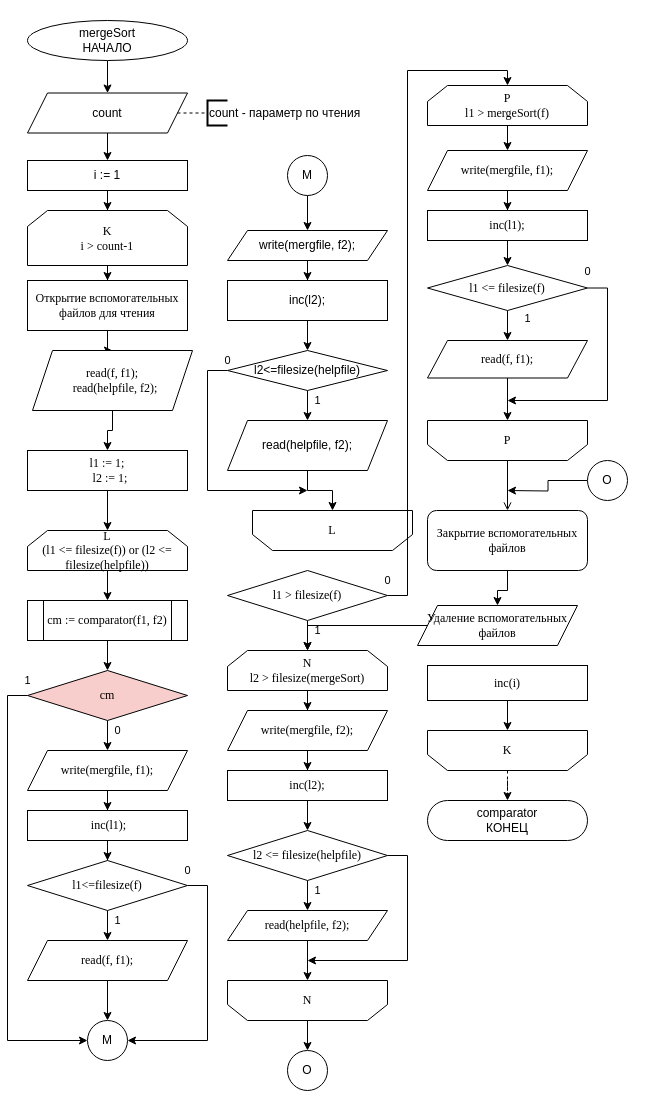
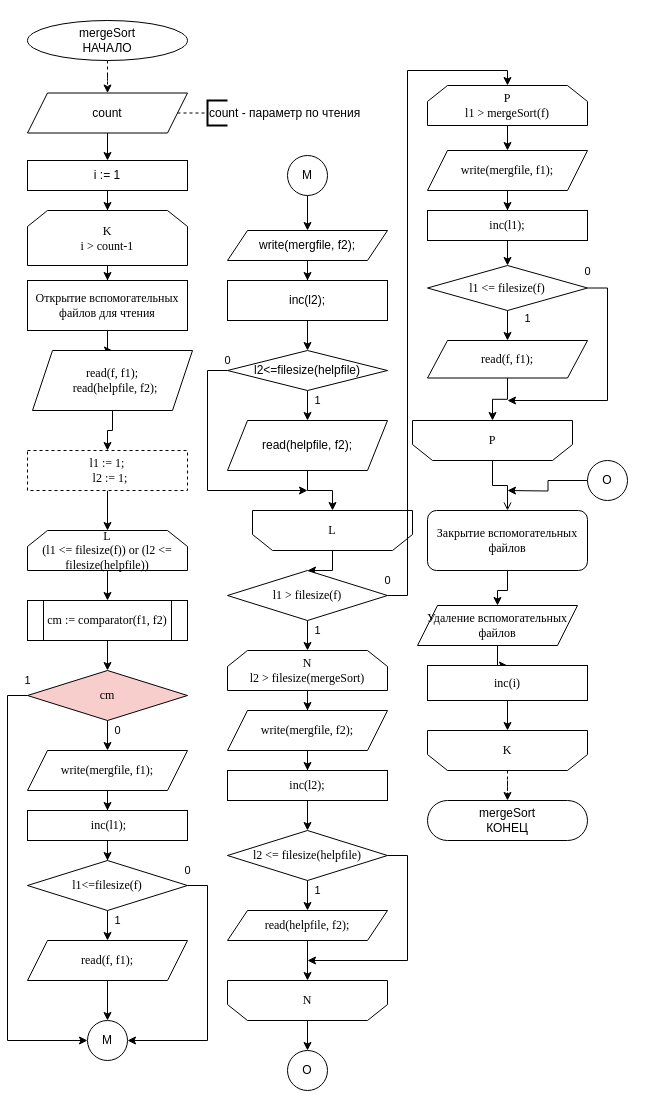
(108, 81) -> (108, 81)
(508, 441) -> (493, 441)
(108, 471) -> (108, 471)
none -> (333, 570)
(369, 626) -> (498, 657)
(508, 821) -> (508, 821)
